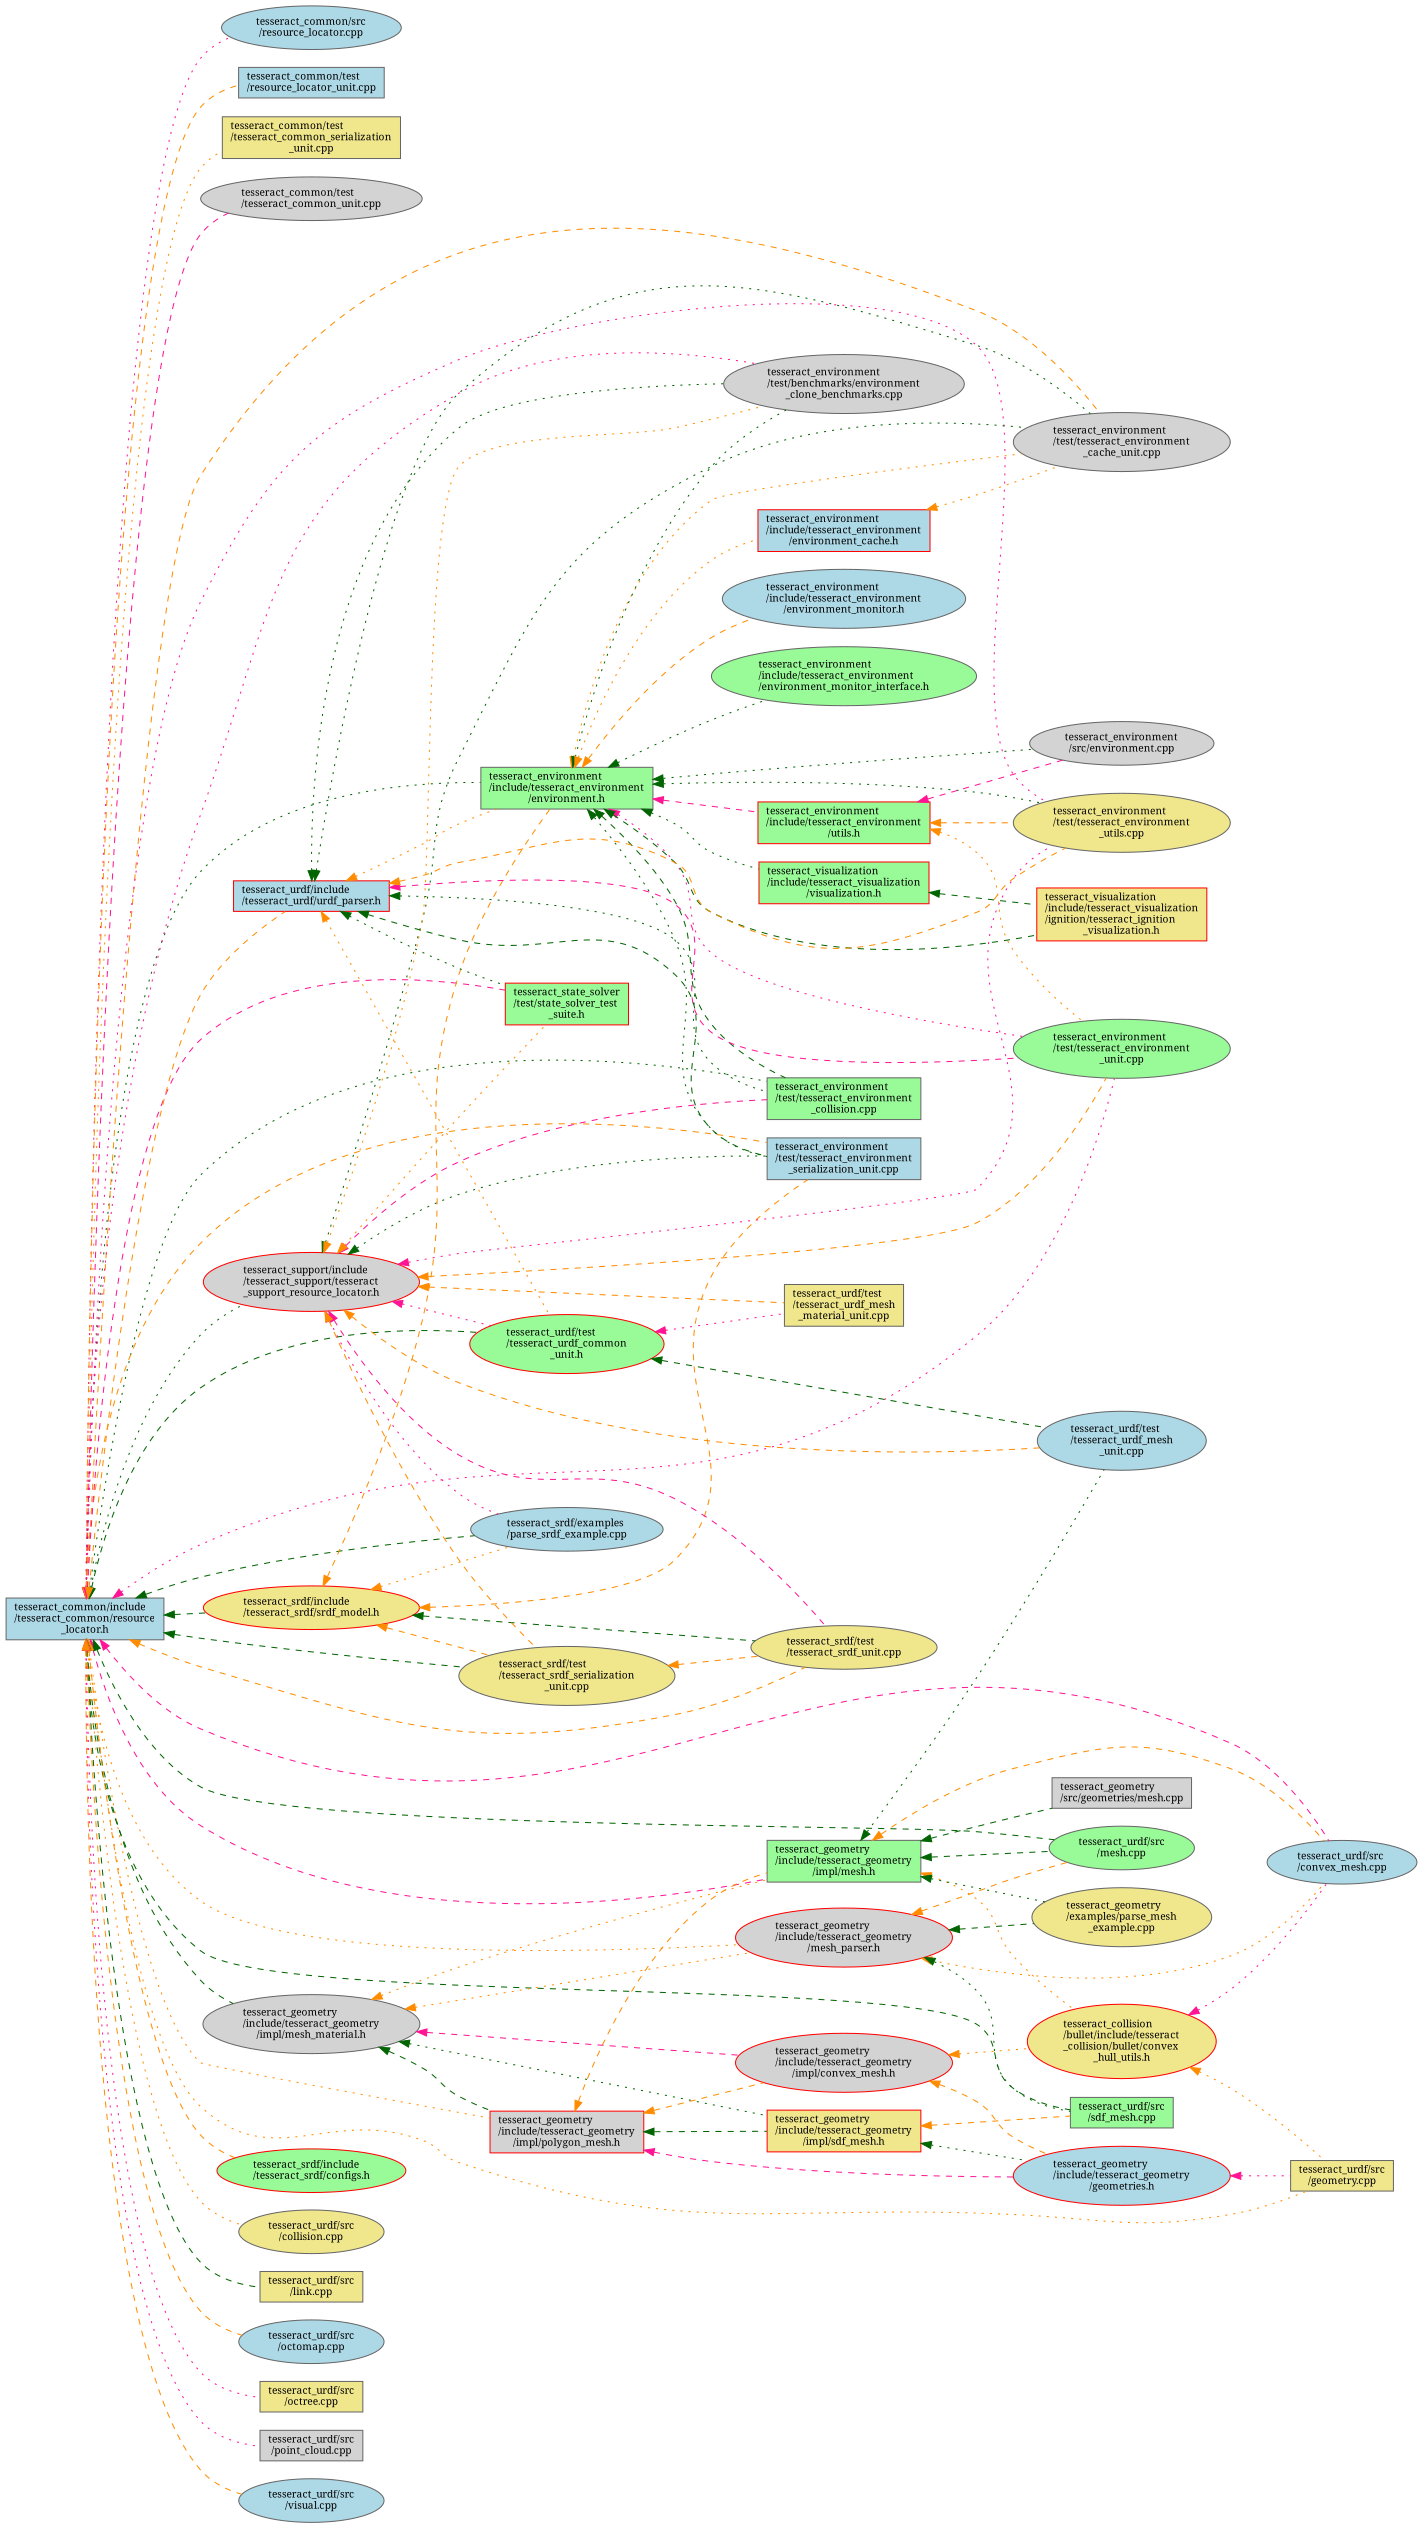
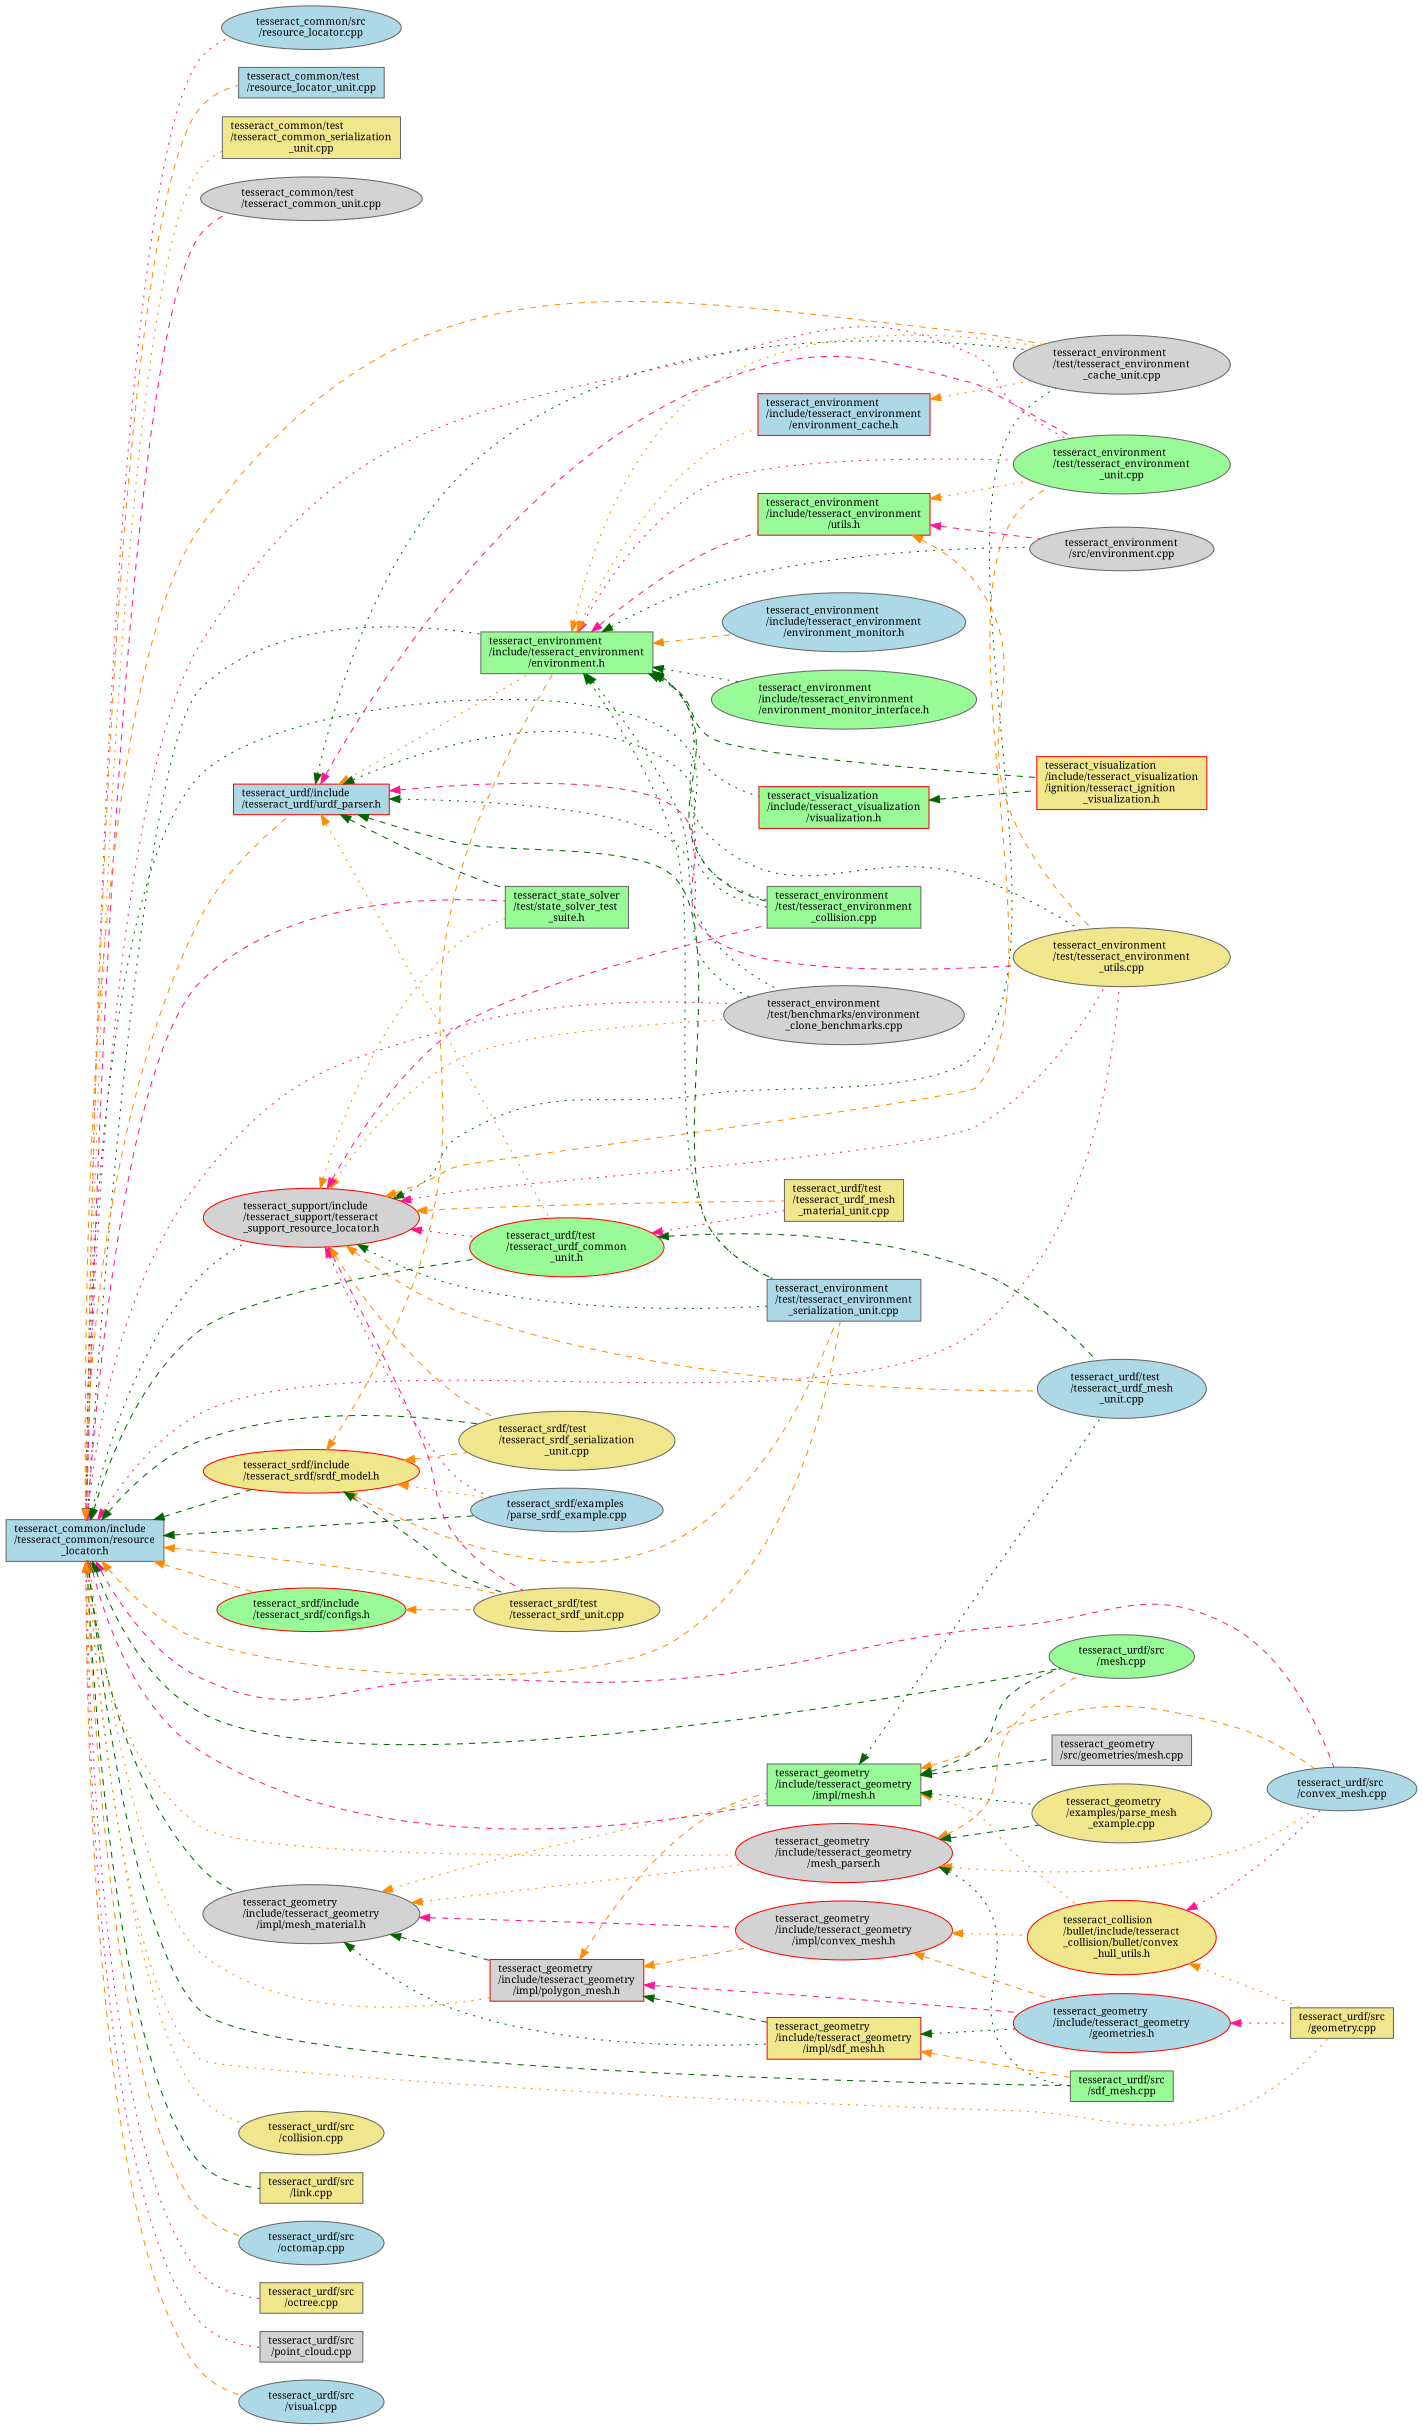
(650, 852) -> (727, 946)
(426, 954) -> (426, 857)
(567, 1004) -> (567, 907)
(719, 1660) -> (445, 1610)
